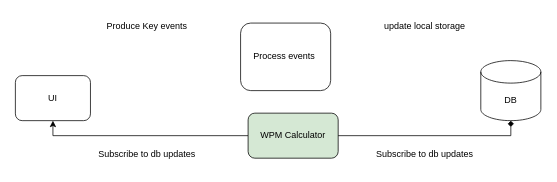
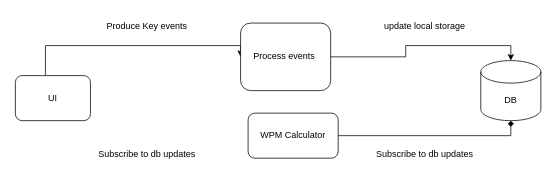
none -> (130, 45)
none -> (456, 45)
(146, 135) -> none
(293, 135) -> (293, 135)
